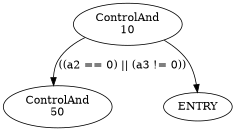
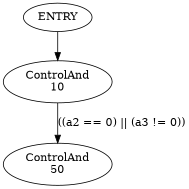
(186, 58) -> (58, 42)
